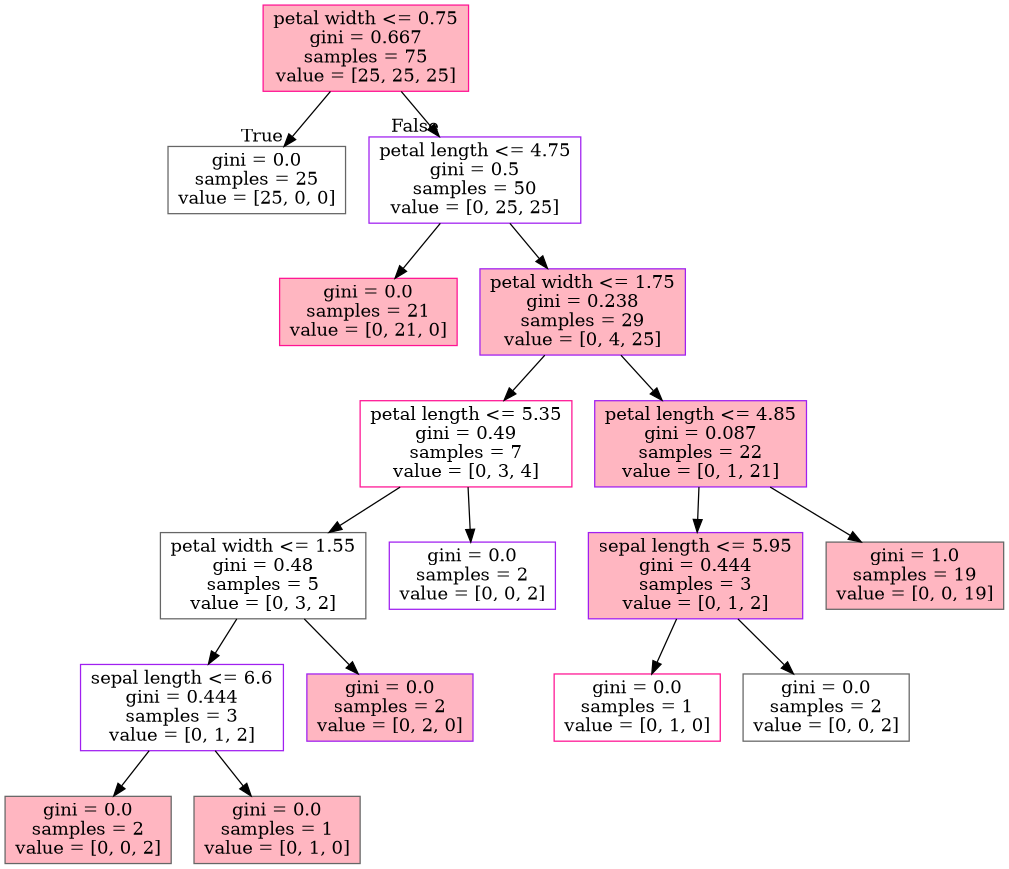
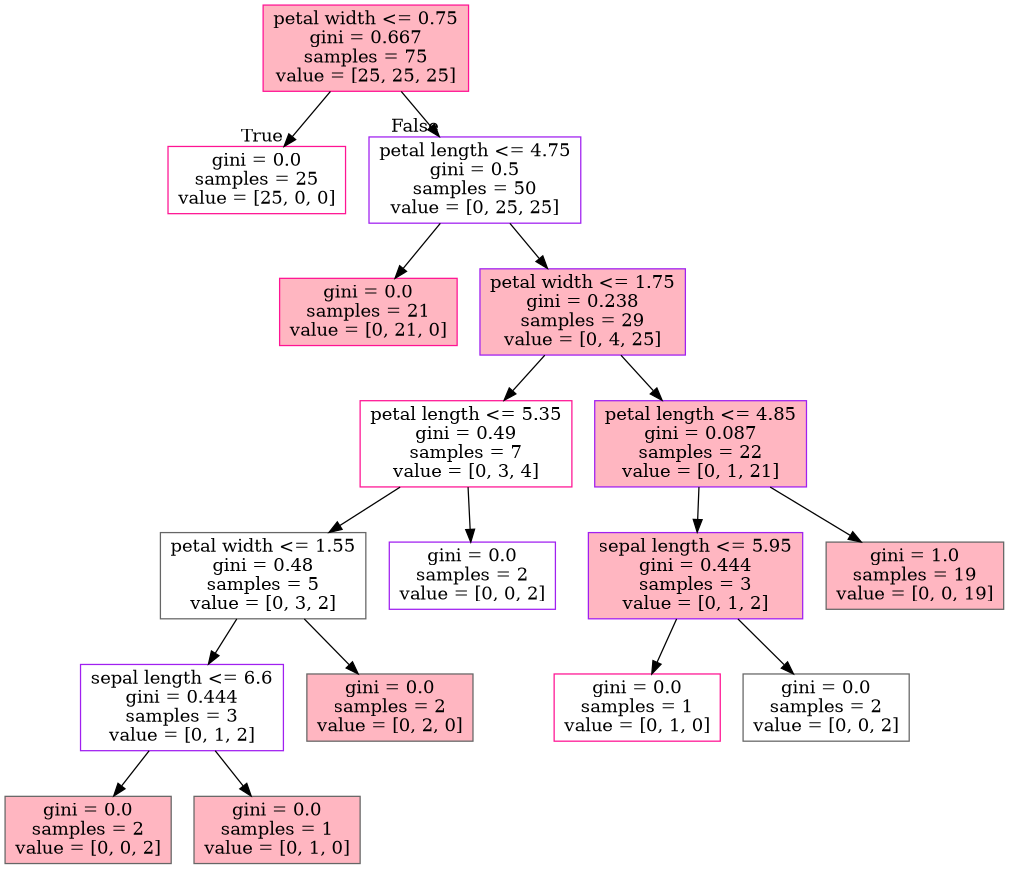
(257, 180) -> (257, 180)
(390, 708) -> (390, 708)
